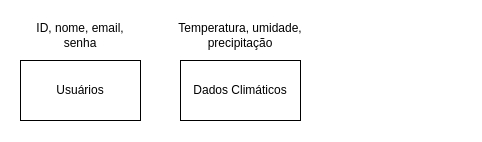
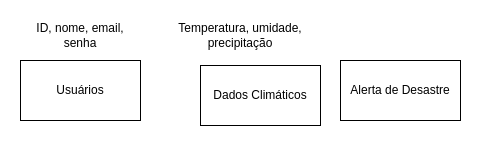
(241, 91) -> (261, 96)
none -> (401, 91)
